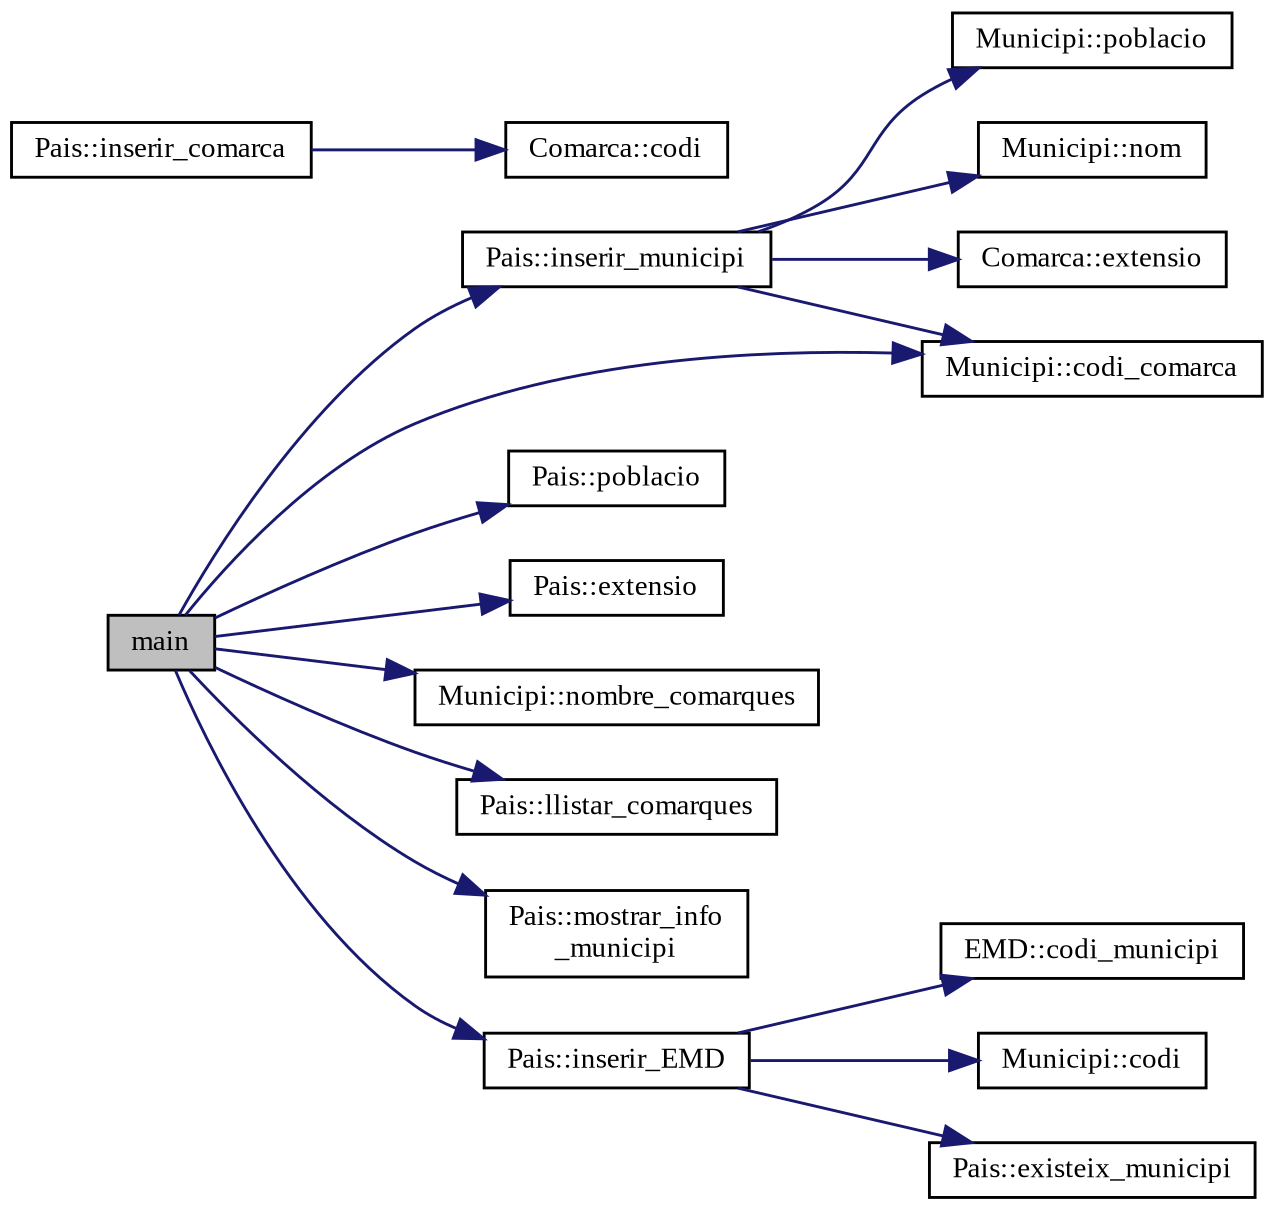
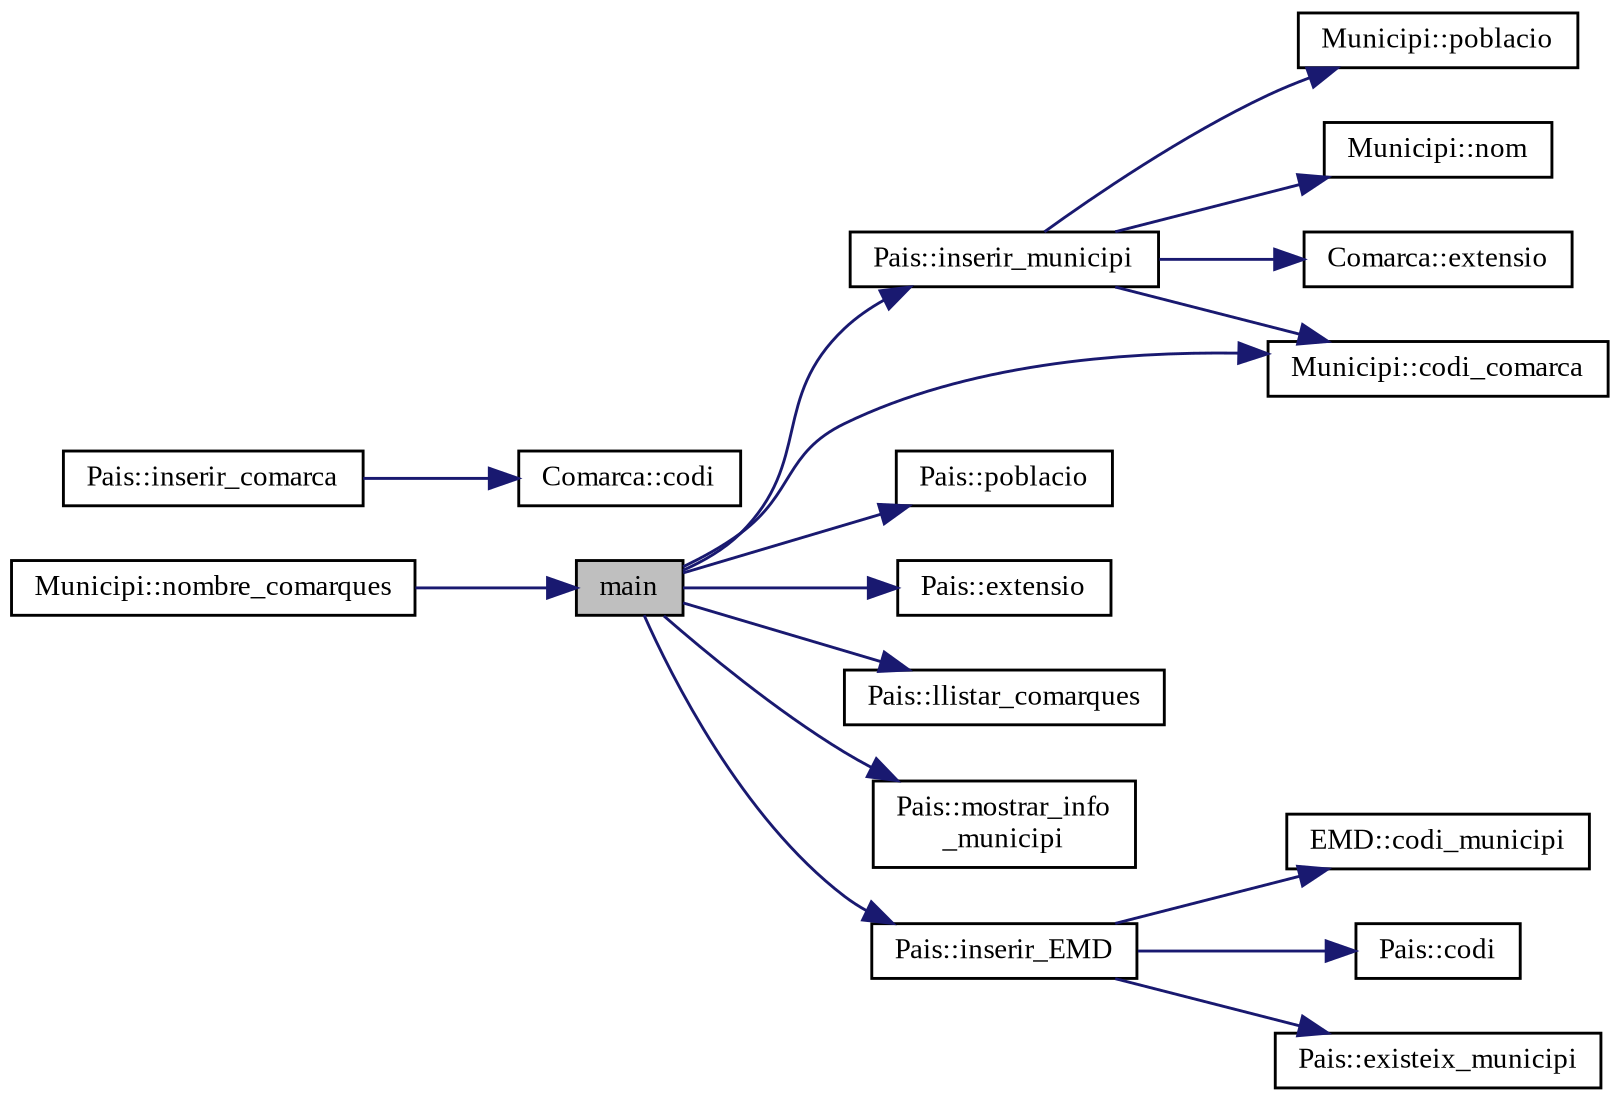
(300, 659) -> (481, 588)
(1092, 1061) -> (1438, 951)
